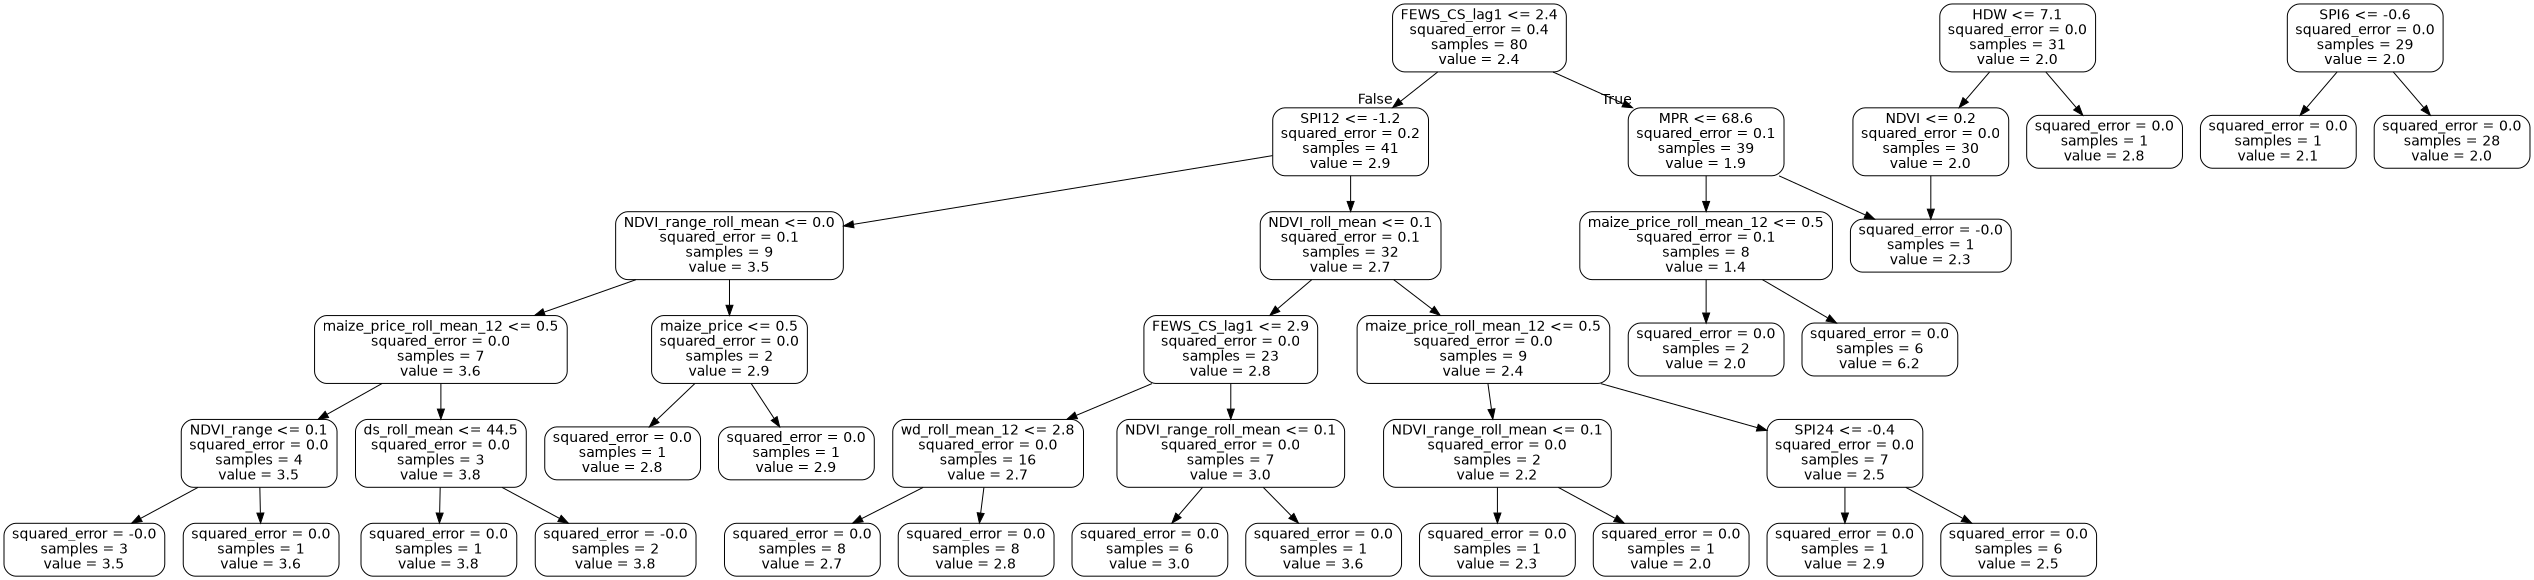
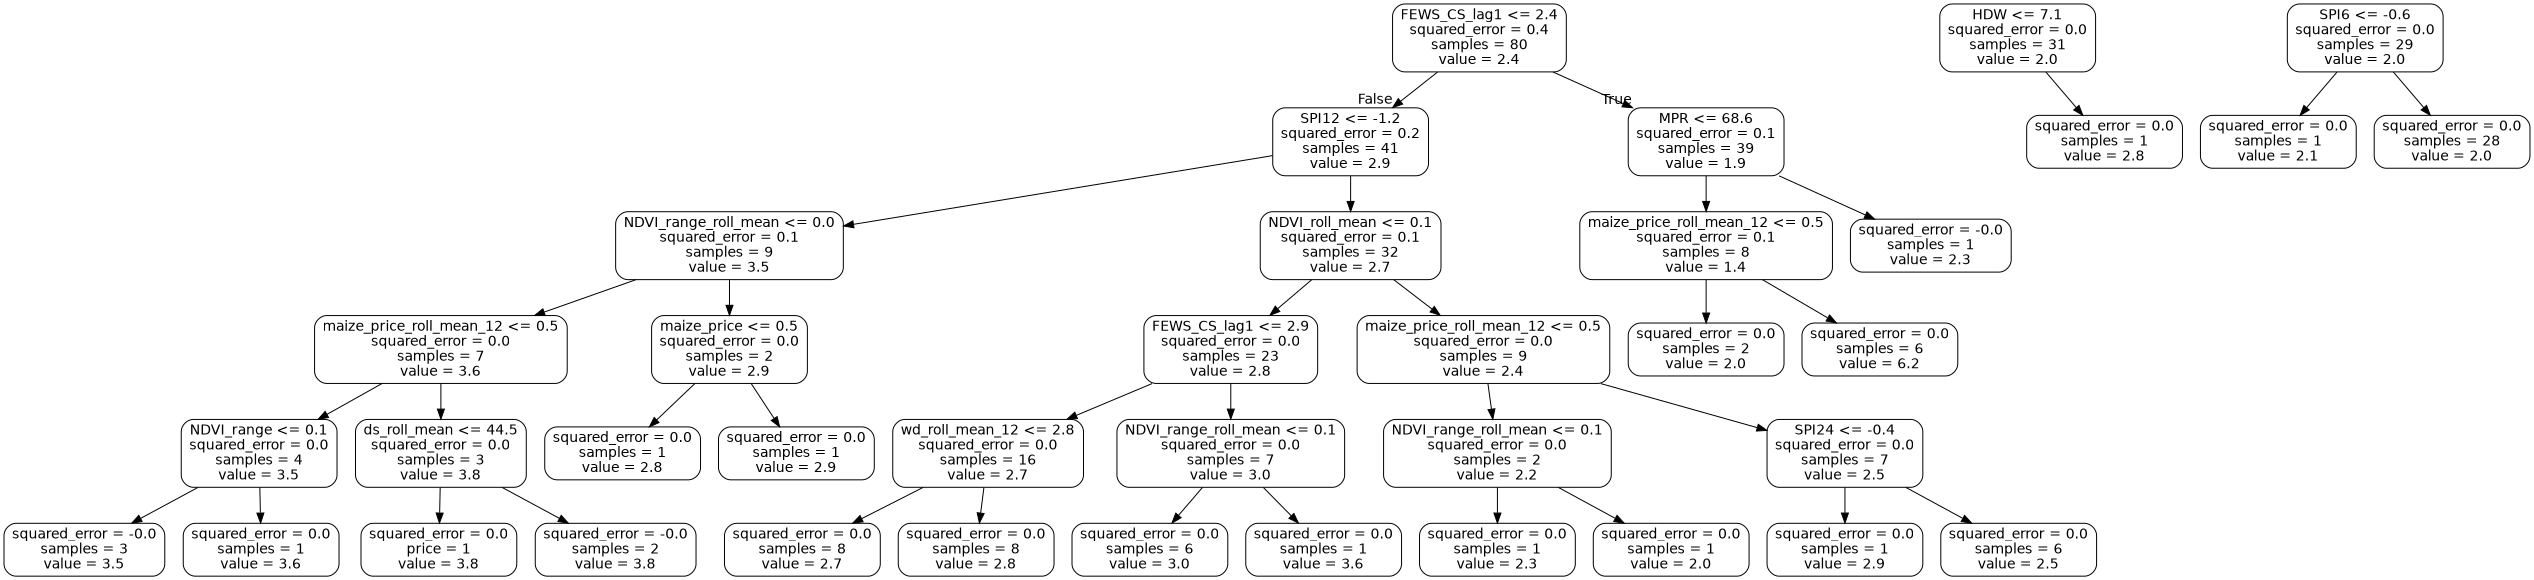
(1931, 142) -> none
(439, 550) -> (439, 550)
